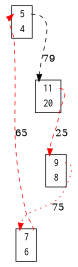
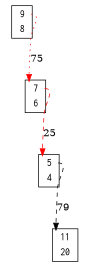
(59, 117) -> none
(22, 134) -> (50, 134)
